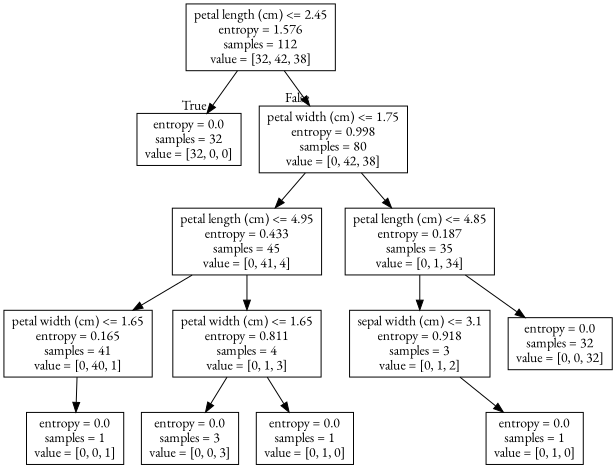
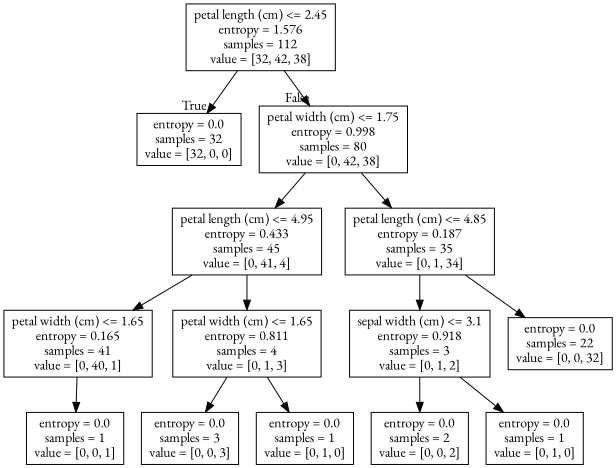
(560, 344) -> (560, 344)
none -> (420, 438)
